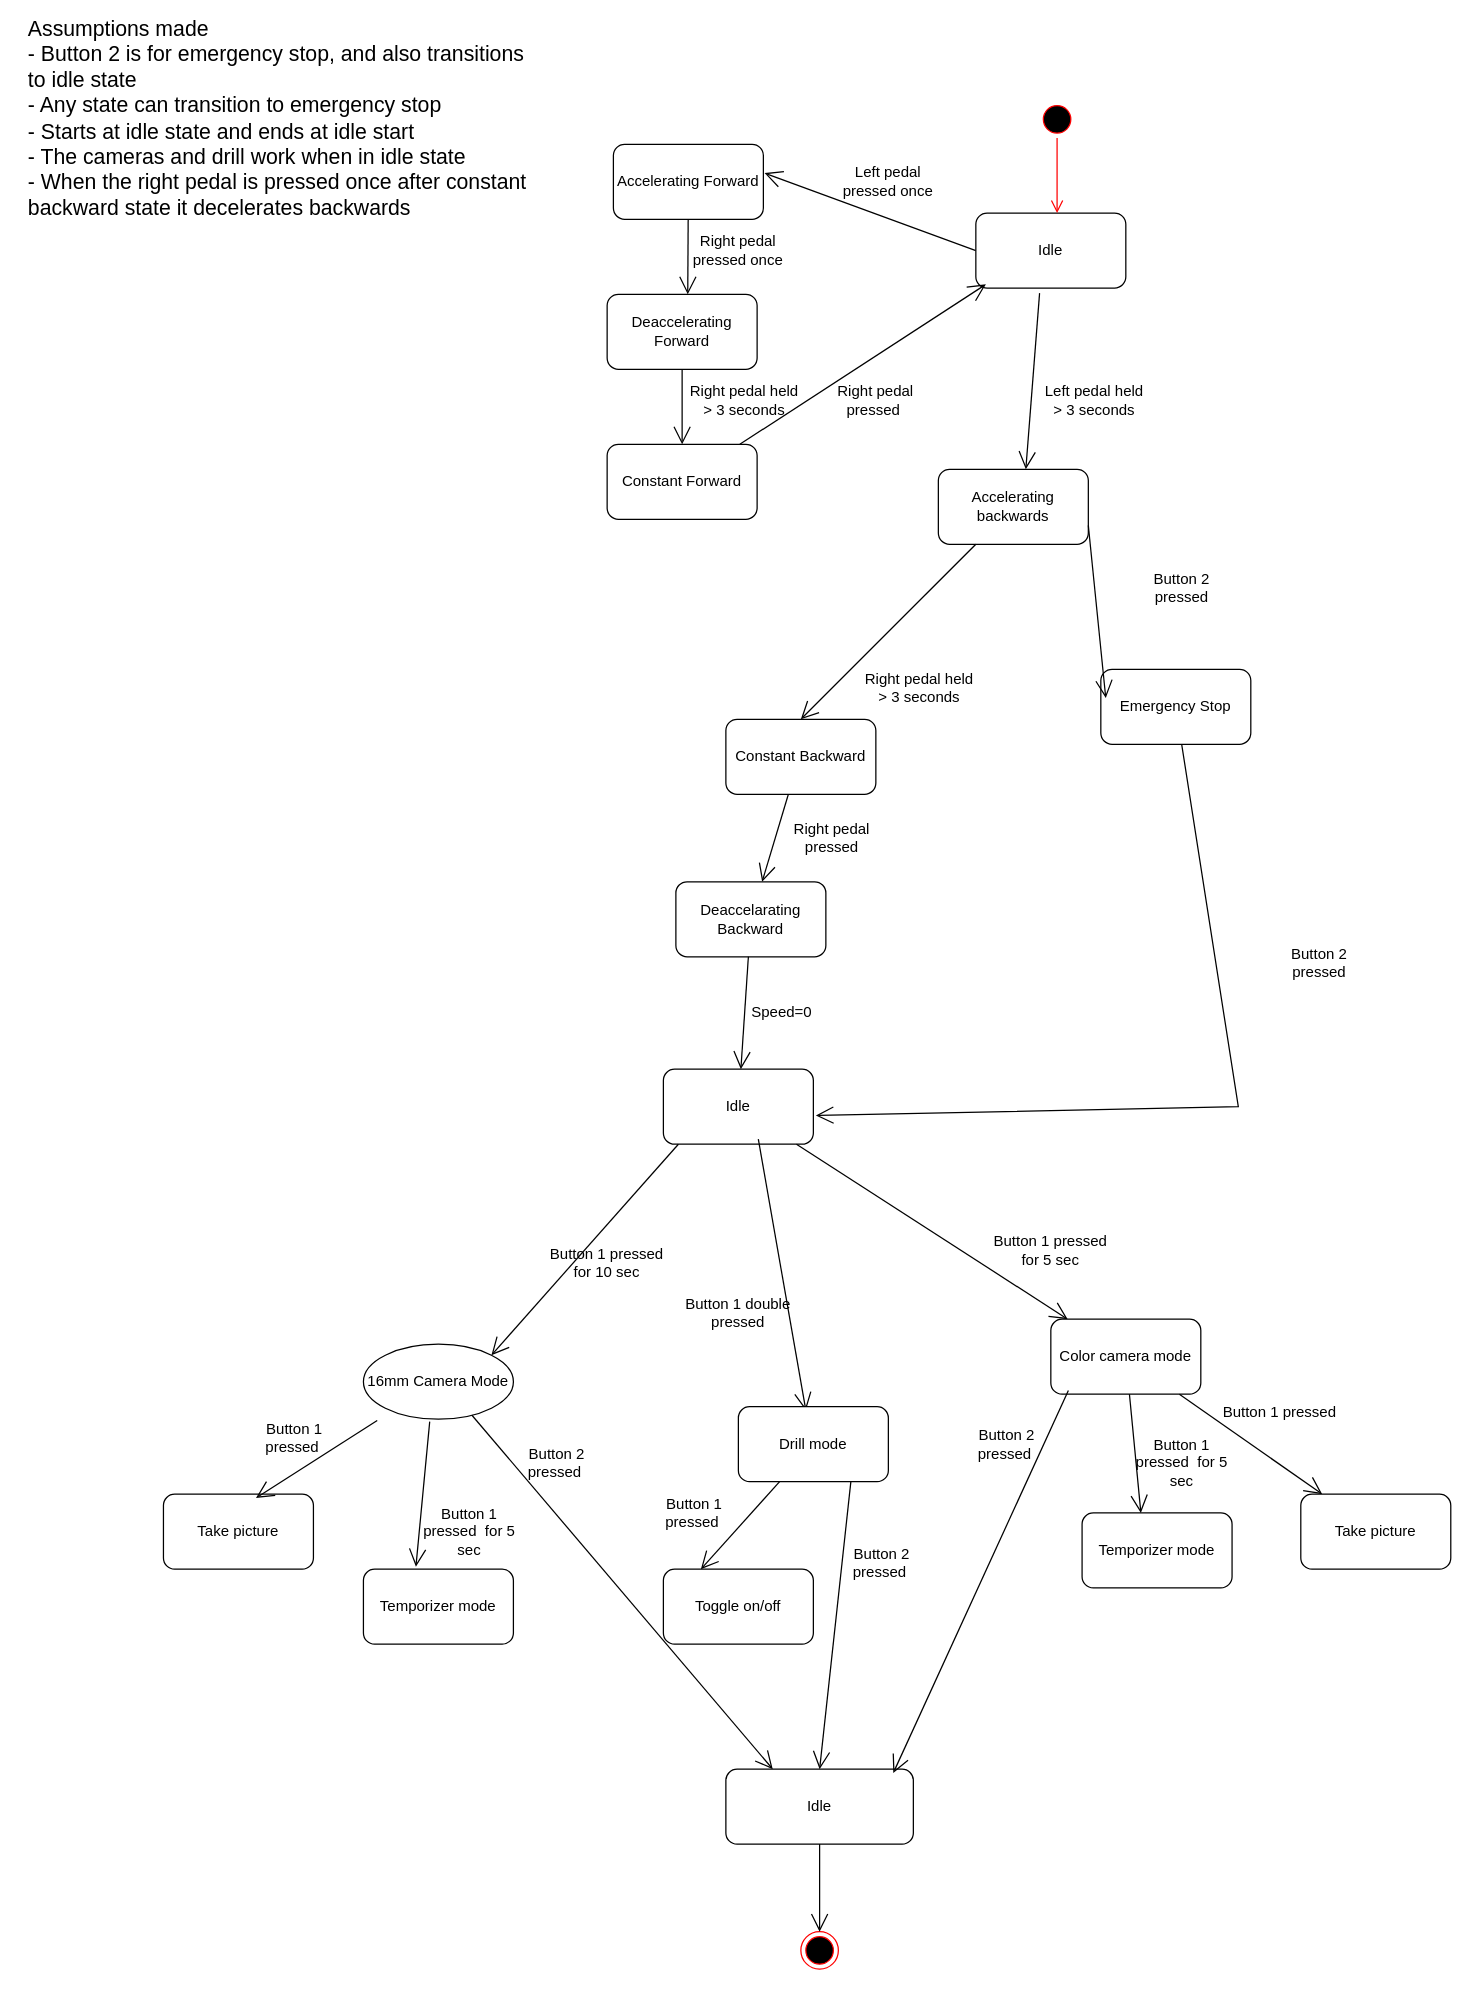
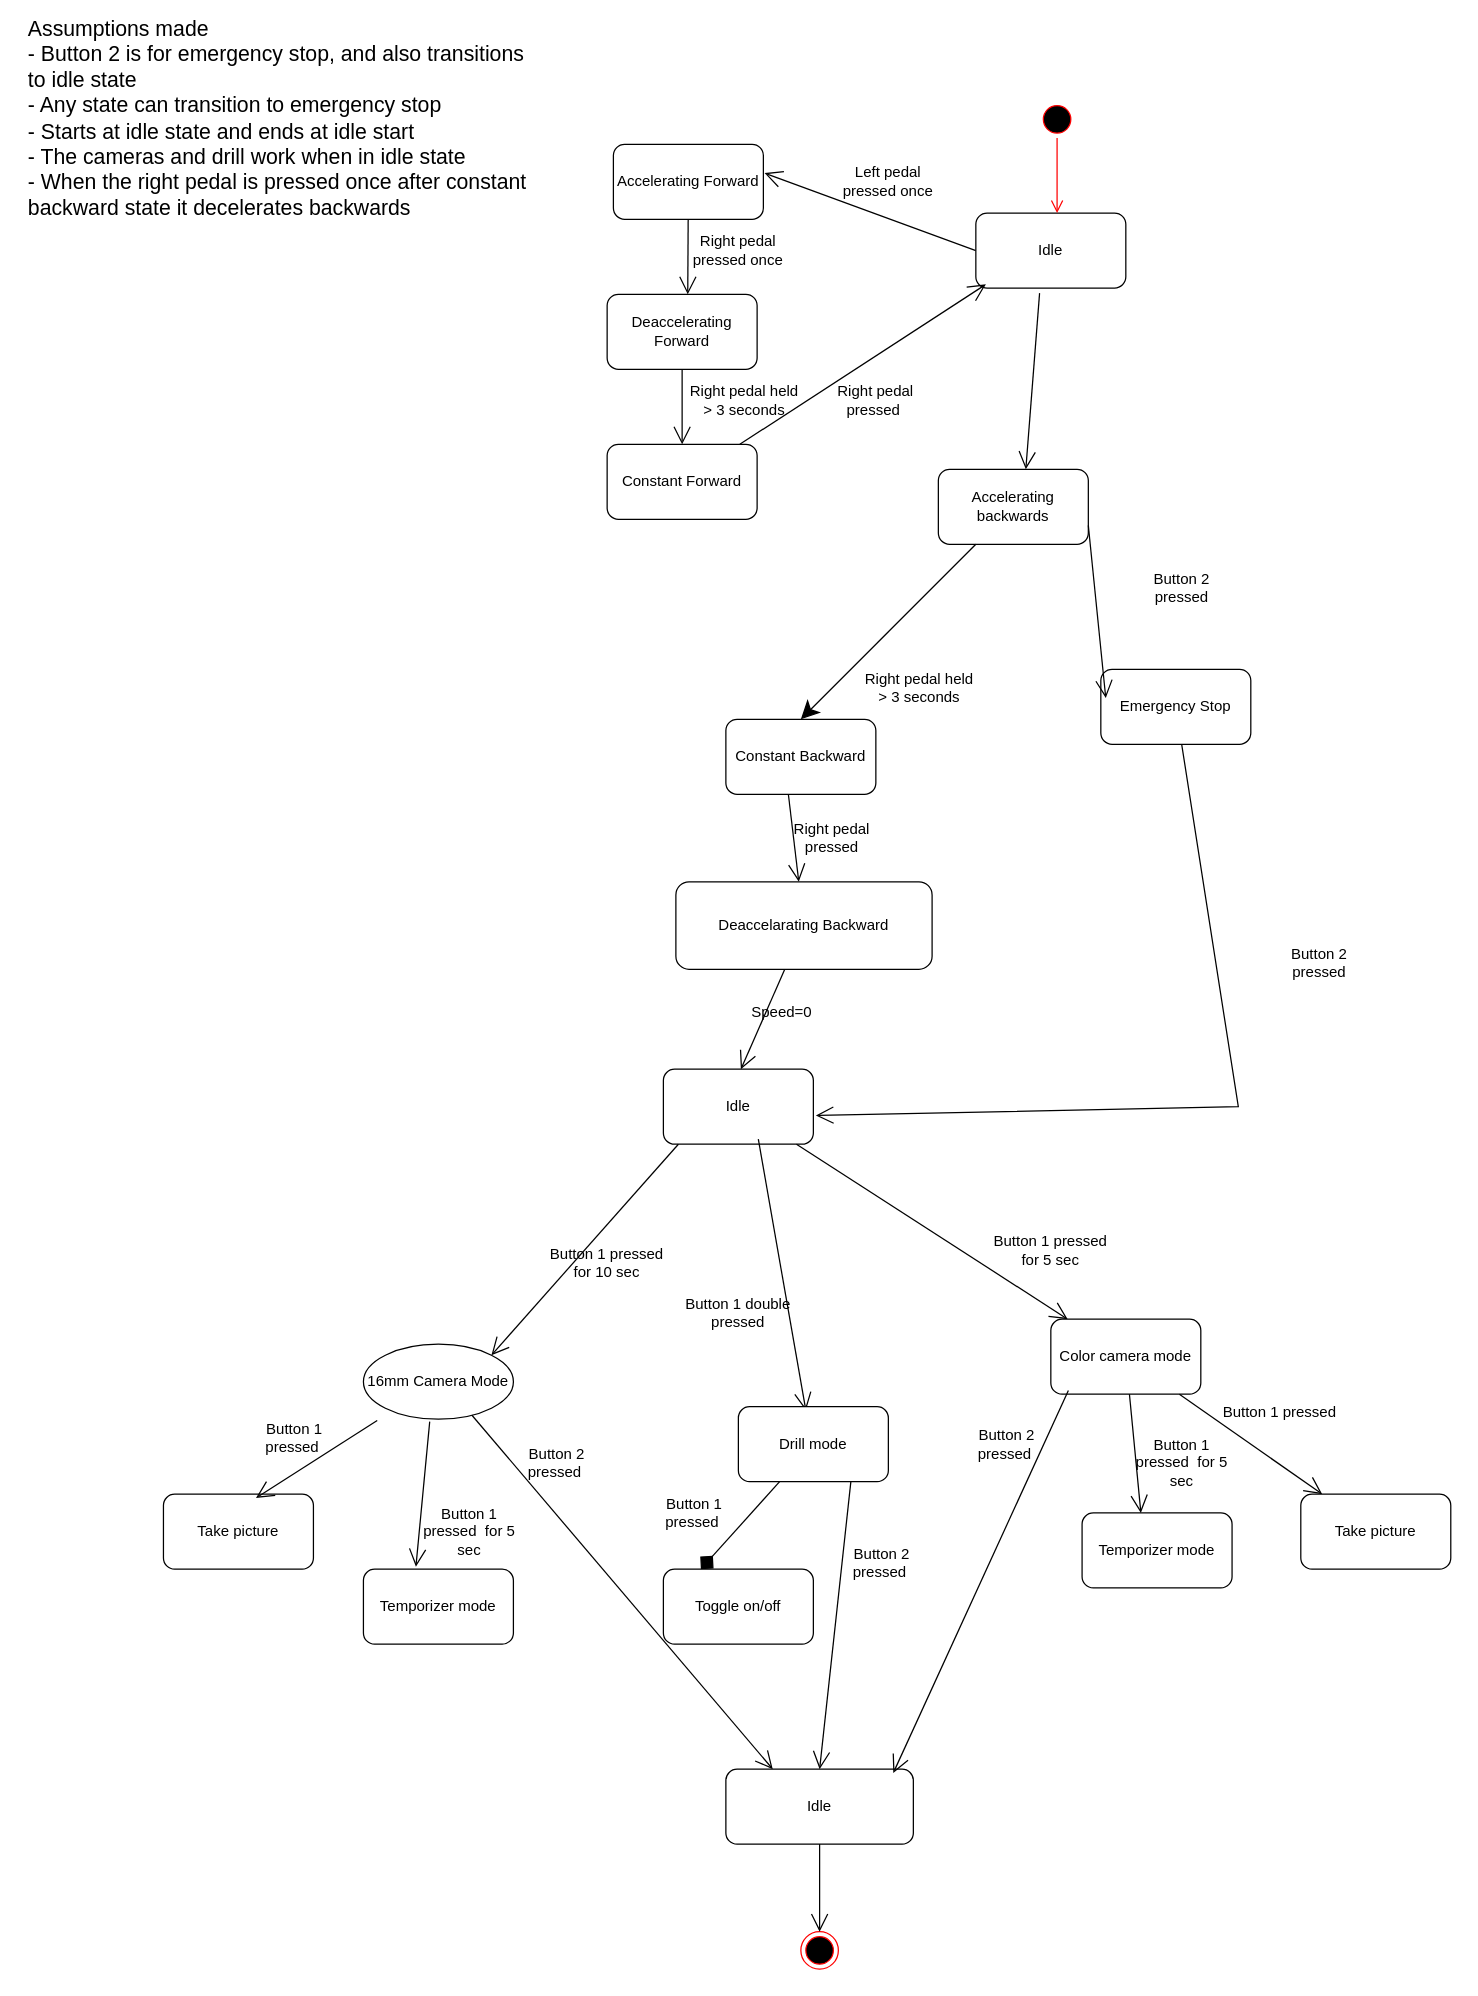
(1094, 401) -> none
(808, 712) -> (812, 708)
(751, 919) -> (804, 926)
(709, 1561) -> (713, 1556)
